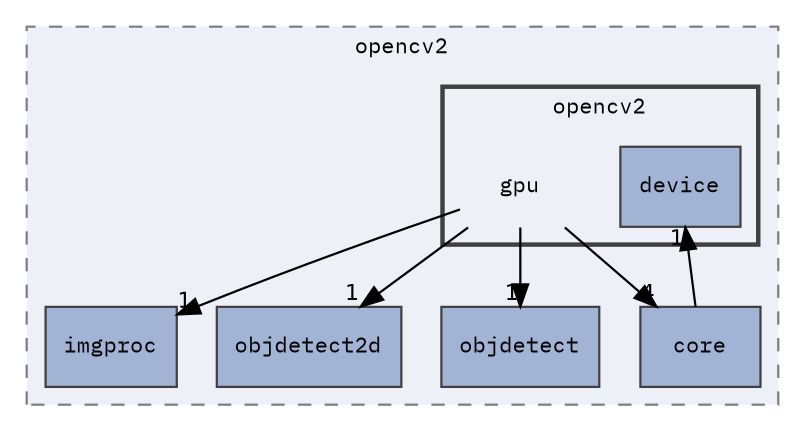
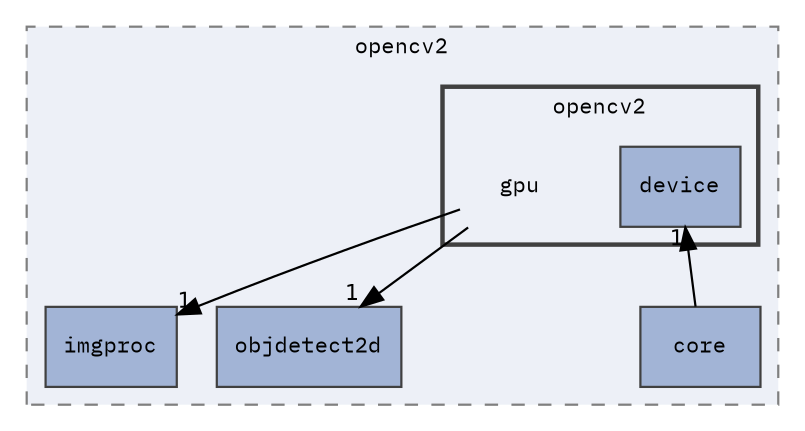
(602, 260) -> none
(520, 347) -> none
